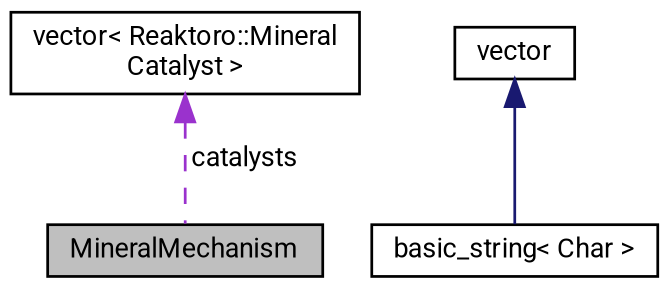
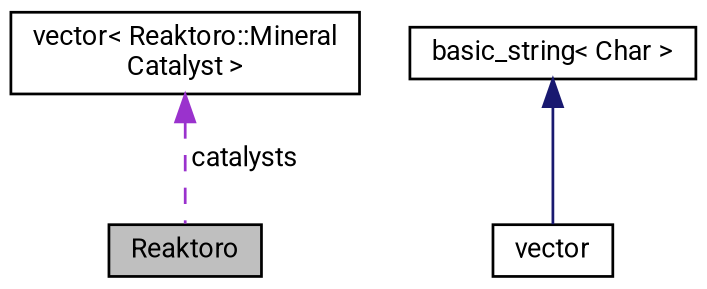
(515, 166) -> (553, 166)
(185, 251) -> (185, 251)
